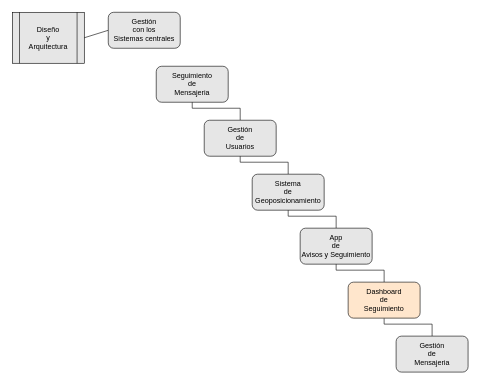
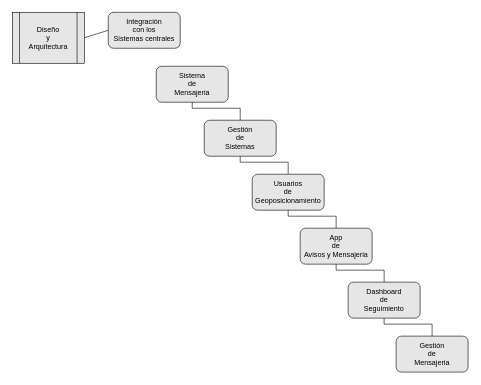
(144, 30) -> (144, 30)
(192, 84) -> (192, 84)
(240, 138) -> (240, 138)
(288, 192) -> (288, 192)
(336, 246) -> (336, 246)
(384, 300) -> (384, 300)
